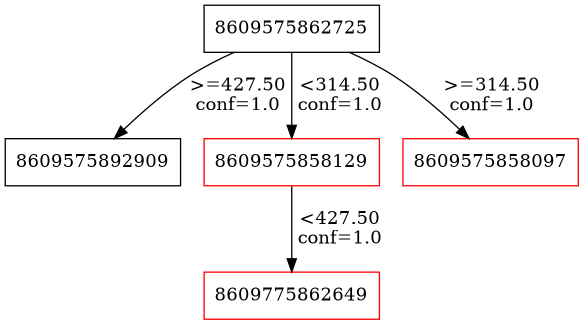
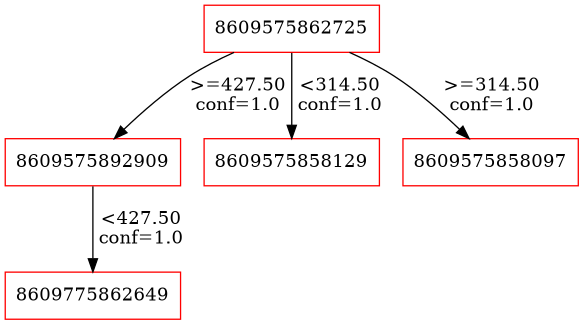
(292, 29) -> (292, 29)
(93, 162) -> (93, 162)
(292, 222) -> (93, 222)
